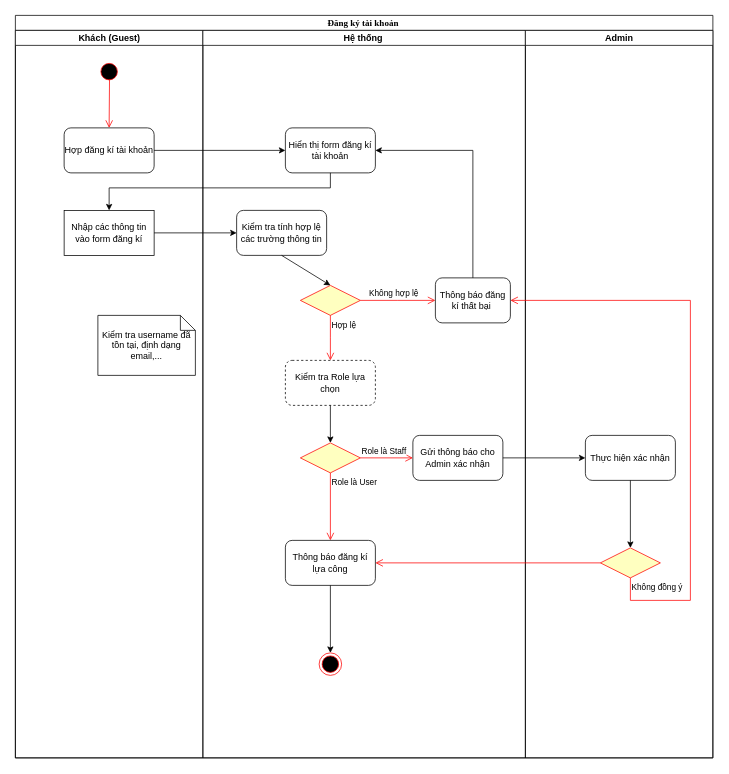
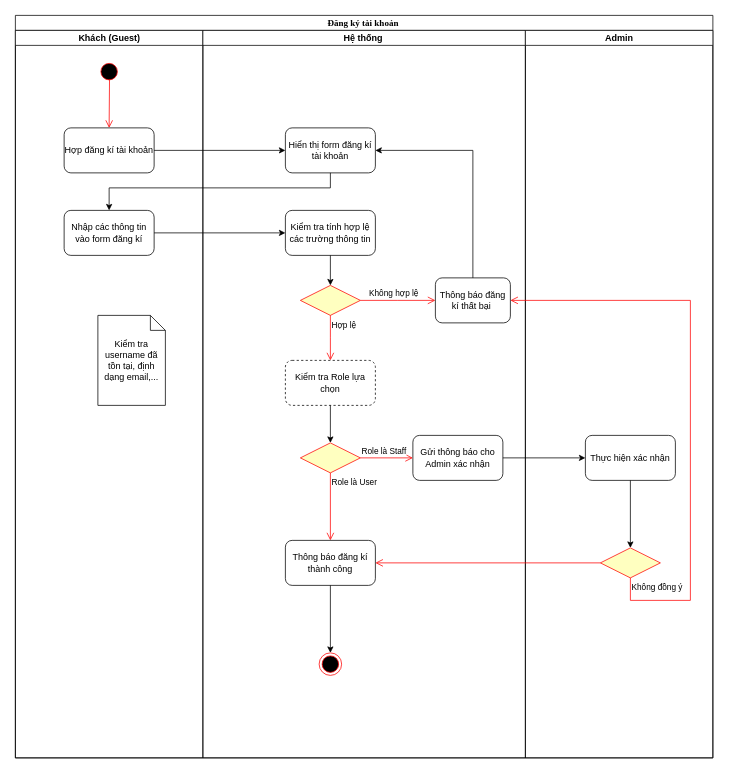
(109, 233) -> (109, 233)
(282, 233) -> (330, 233)
(147, 345) -> (132, 360)
(330, 563) -> (330, 563)
